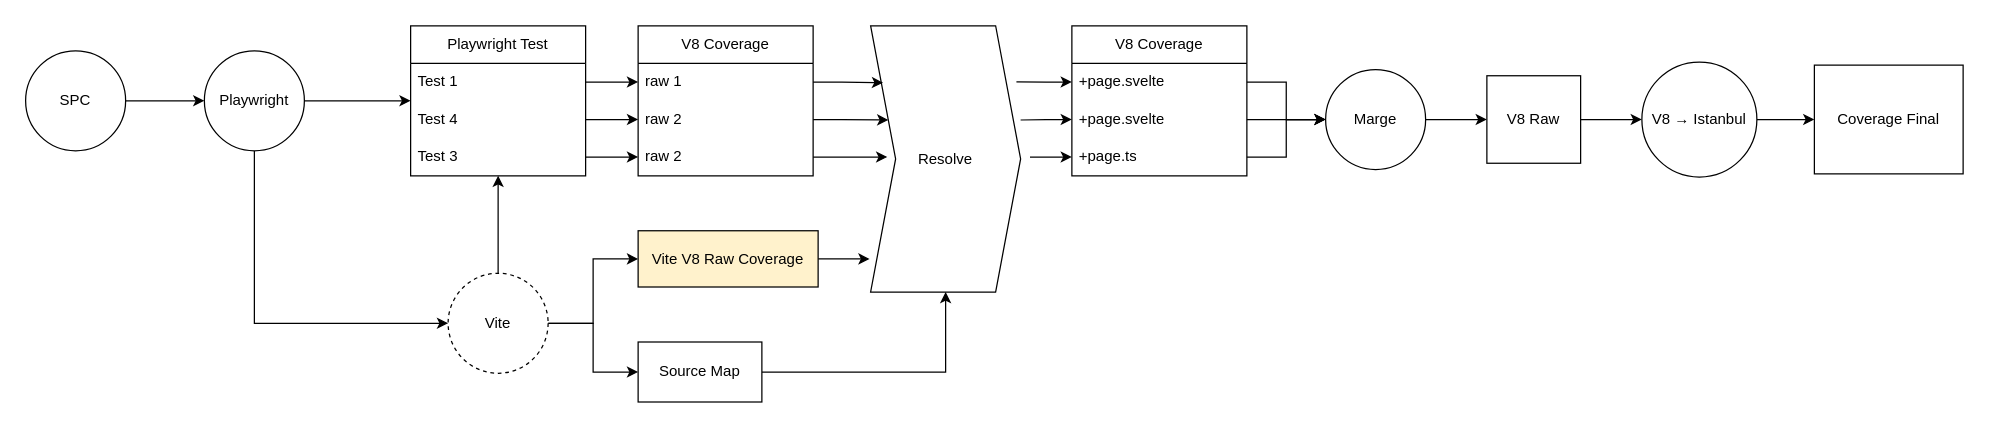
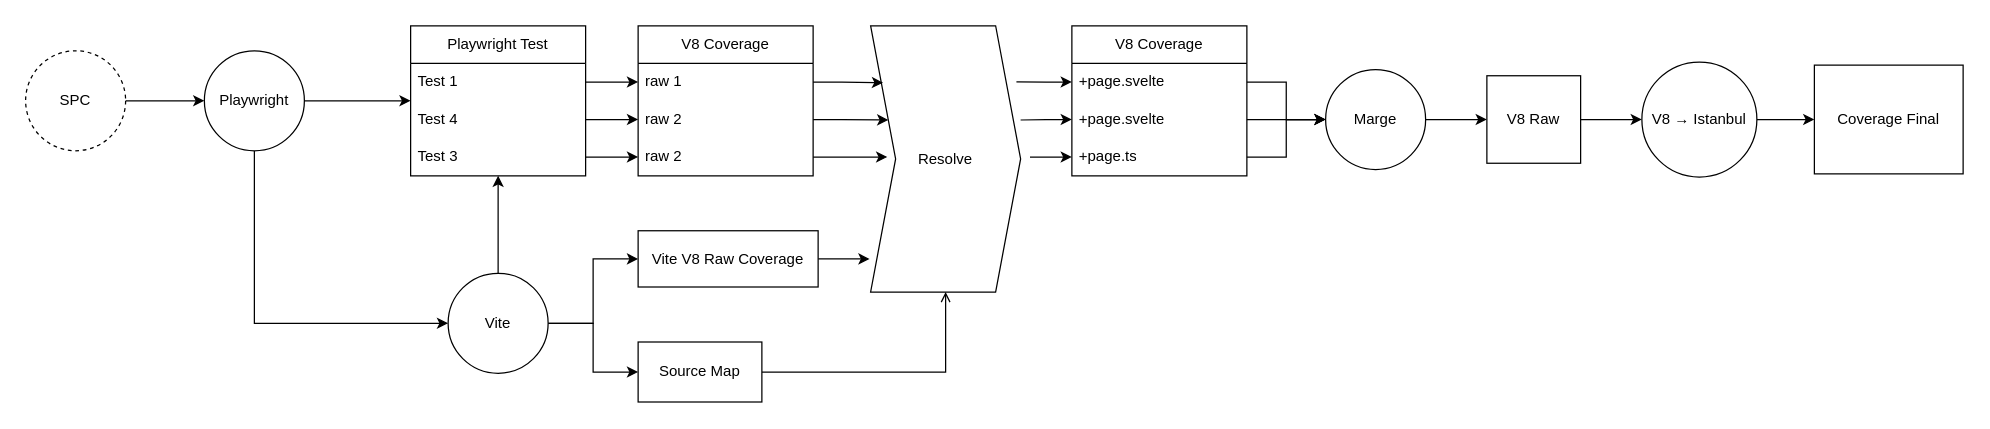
(76, 101) -> (76, 101)
(728, 259) -> (728, 259)
(946, 302) -> (946, 299)
(498, 323) -> (498, 323)
